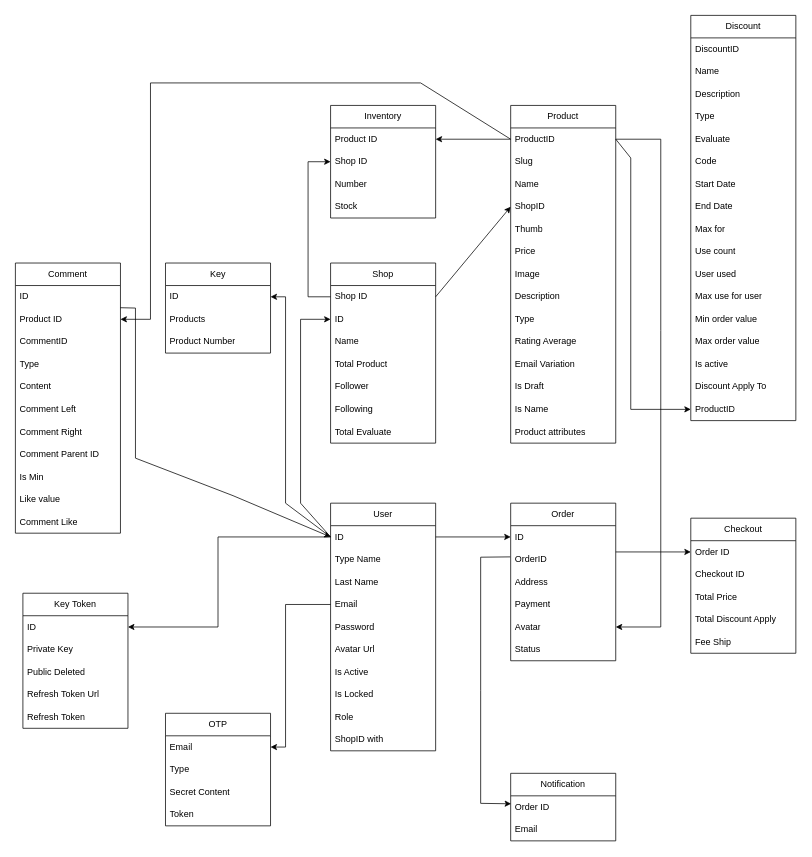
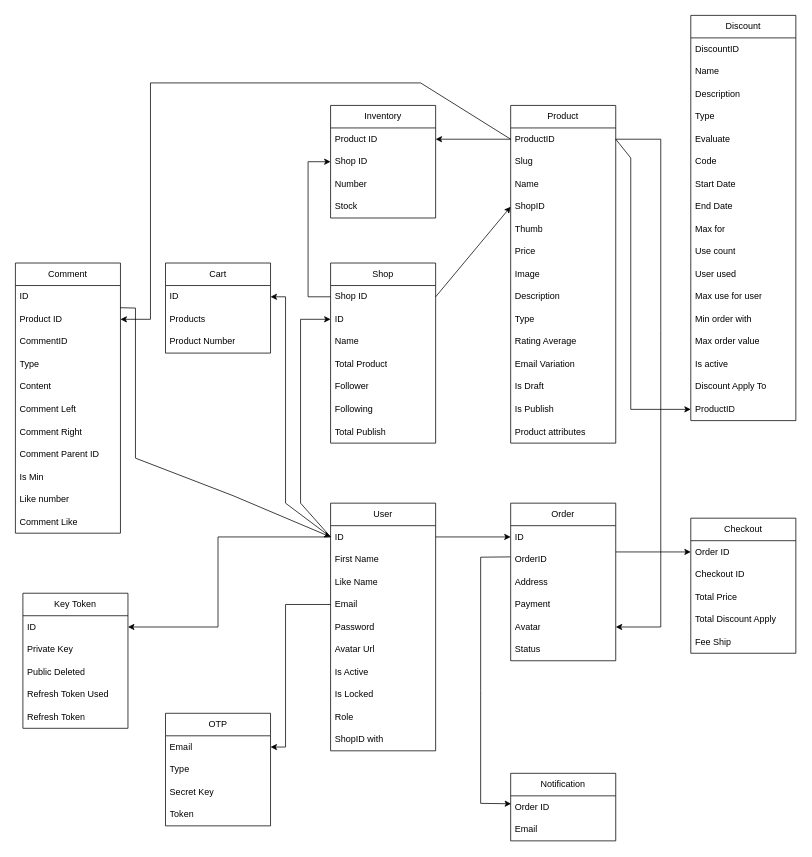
(218, 274) -> (218, 274)
(728, 319) -> (725, 319)
(531, 409) -> (537, 409)
(367, 432) -> (363, 432)
(42, 499) -> (45, 499)
(356, 559) -> (358, 559)
(356, 582) -> (355, 582)
(67, 694) -> (70, 694)
(204, 792) -> (194, 792)
